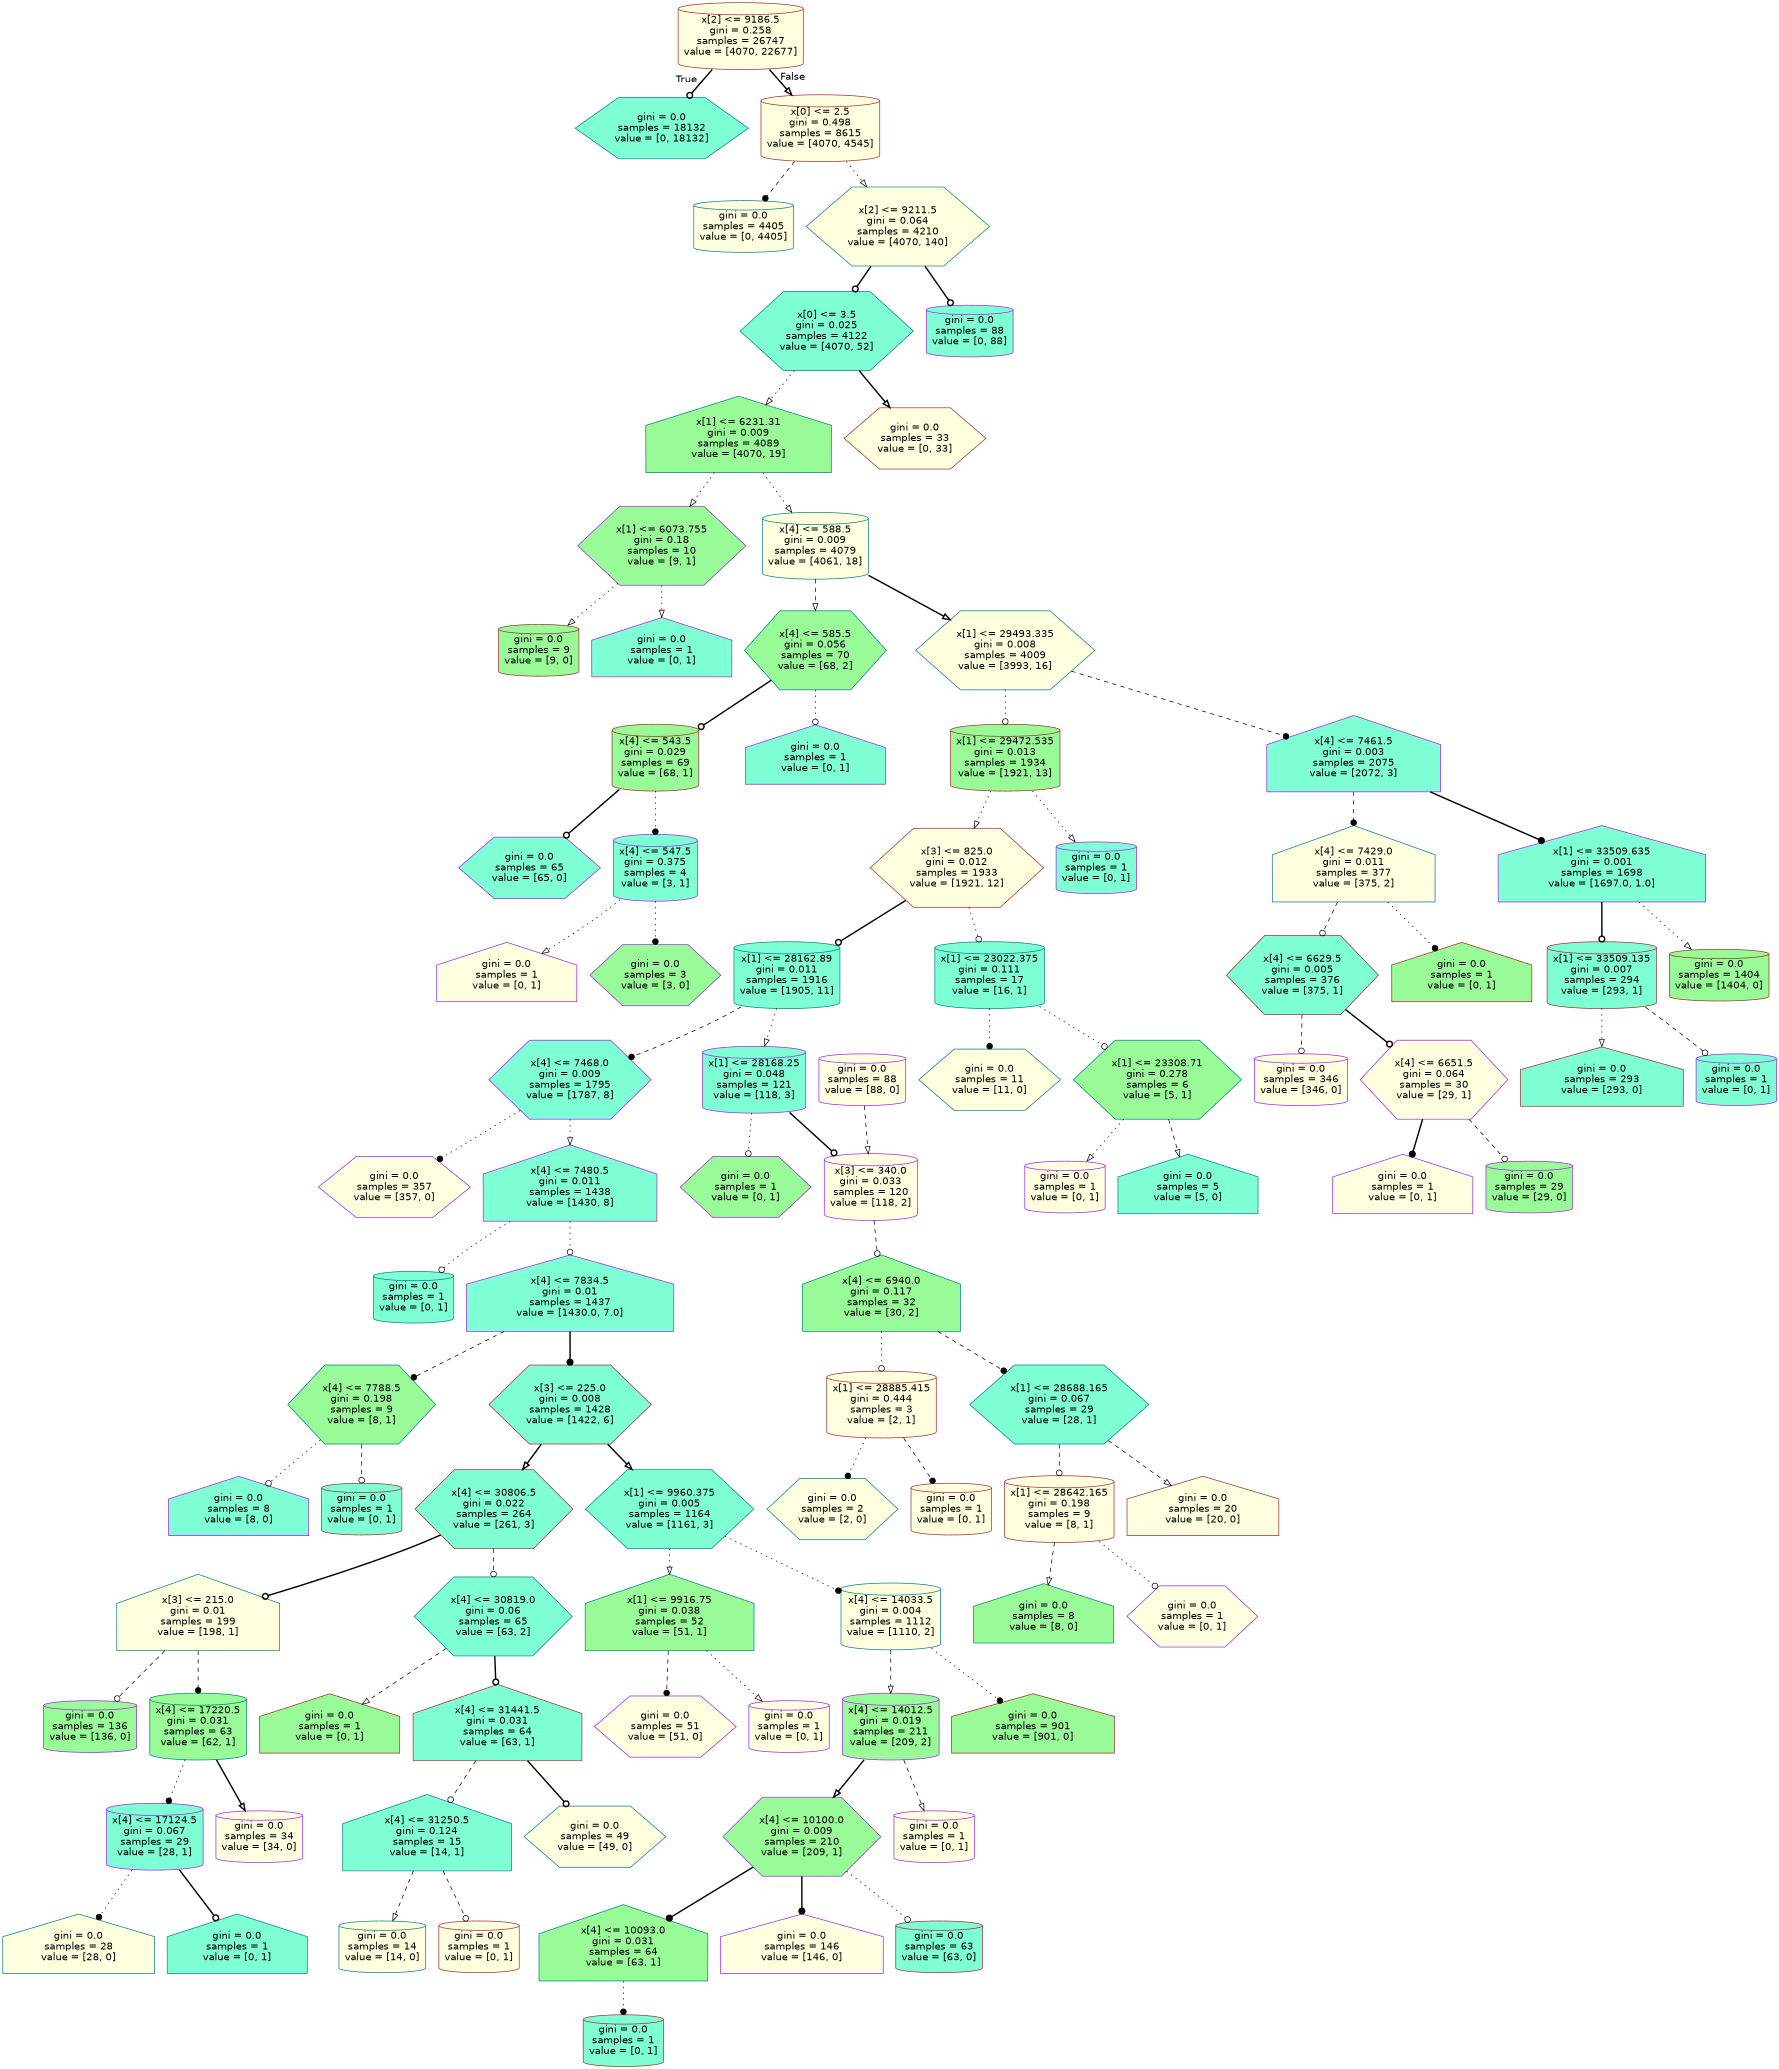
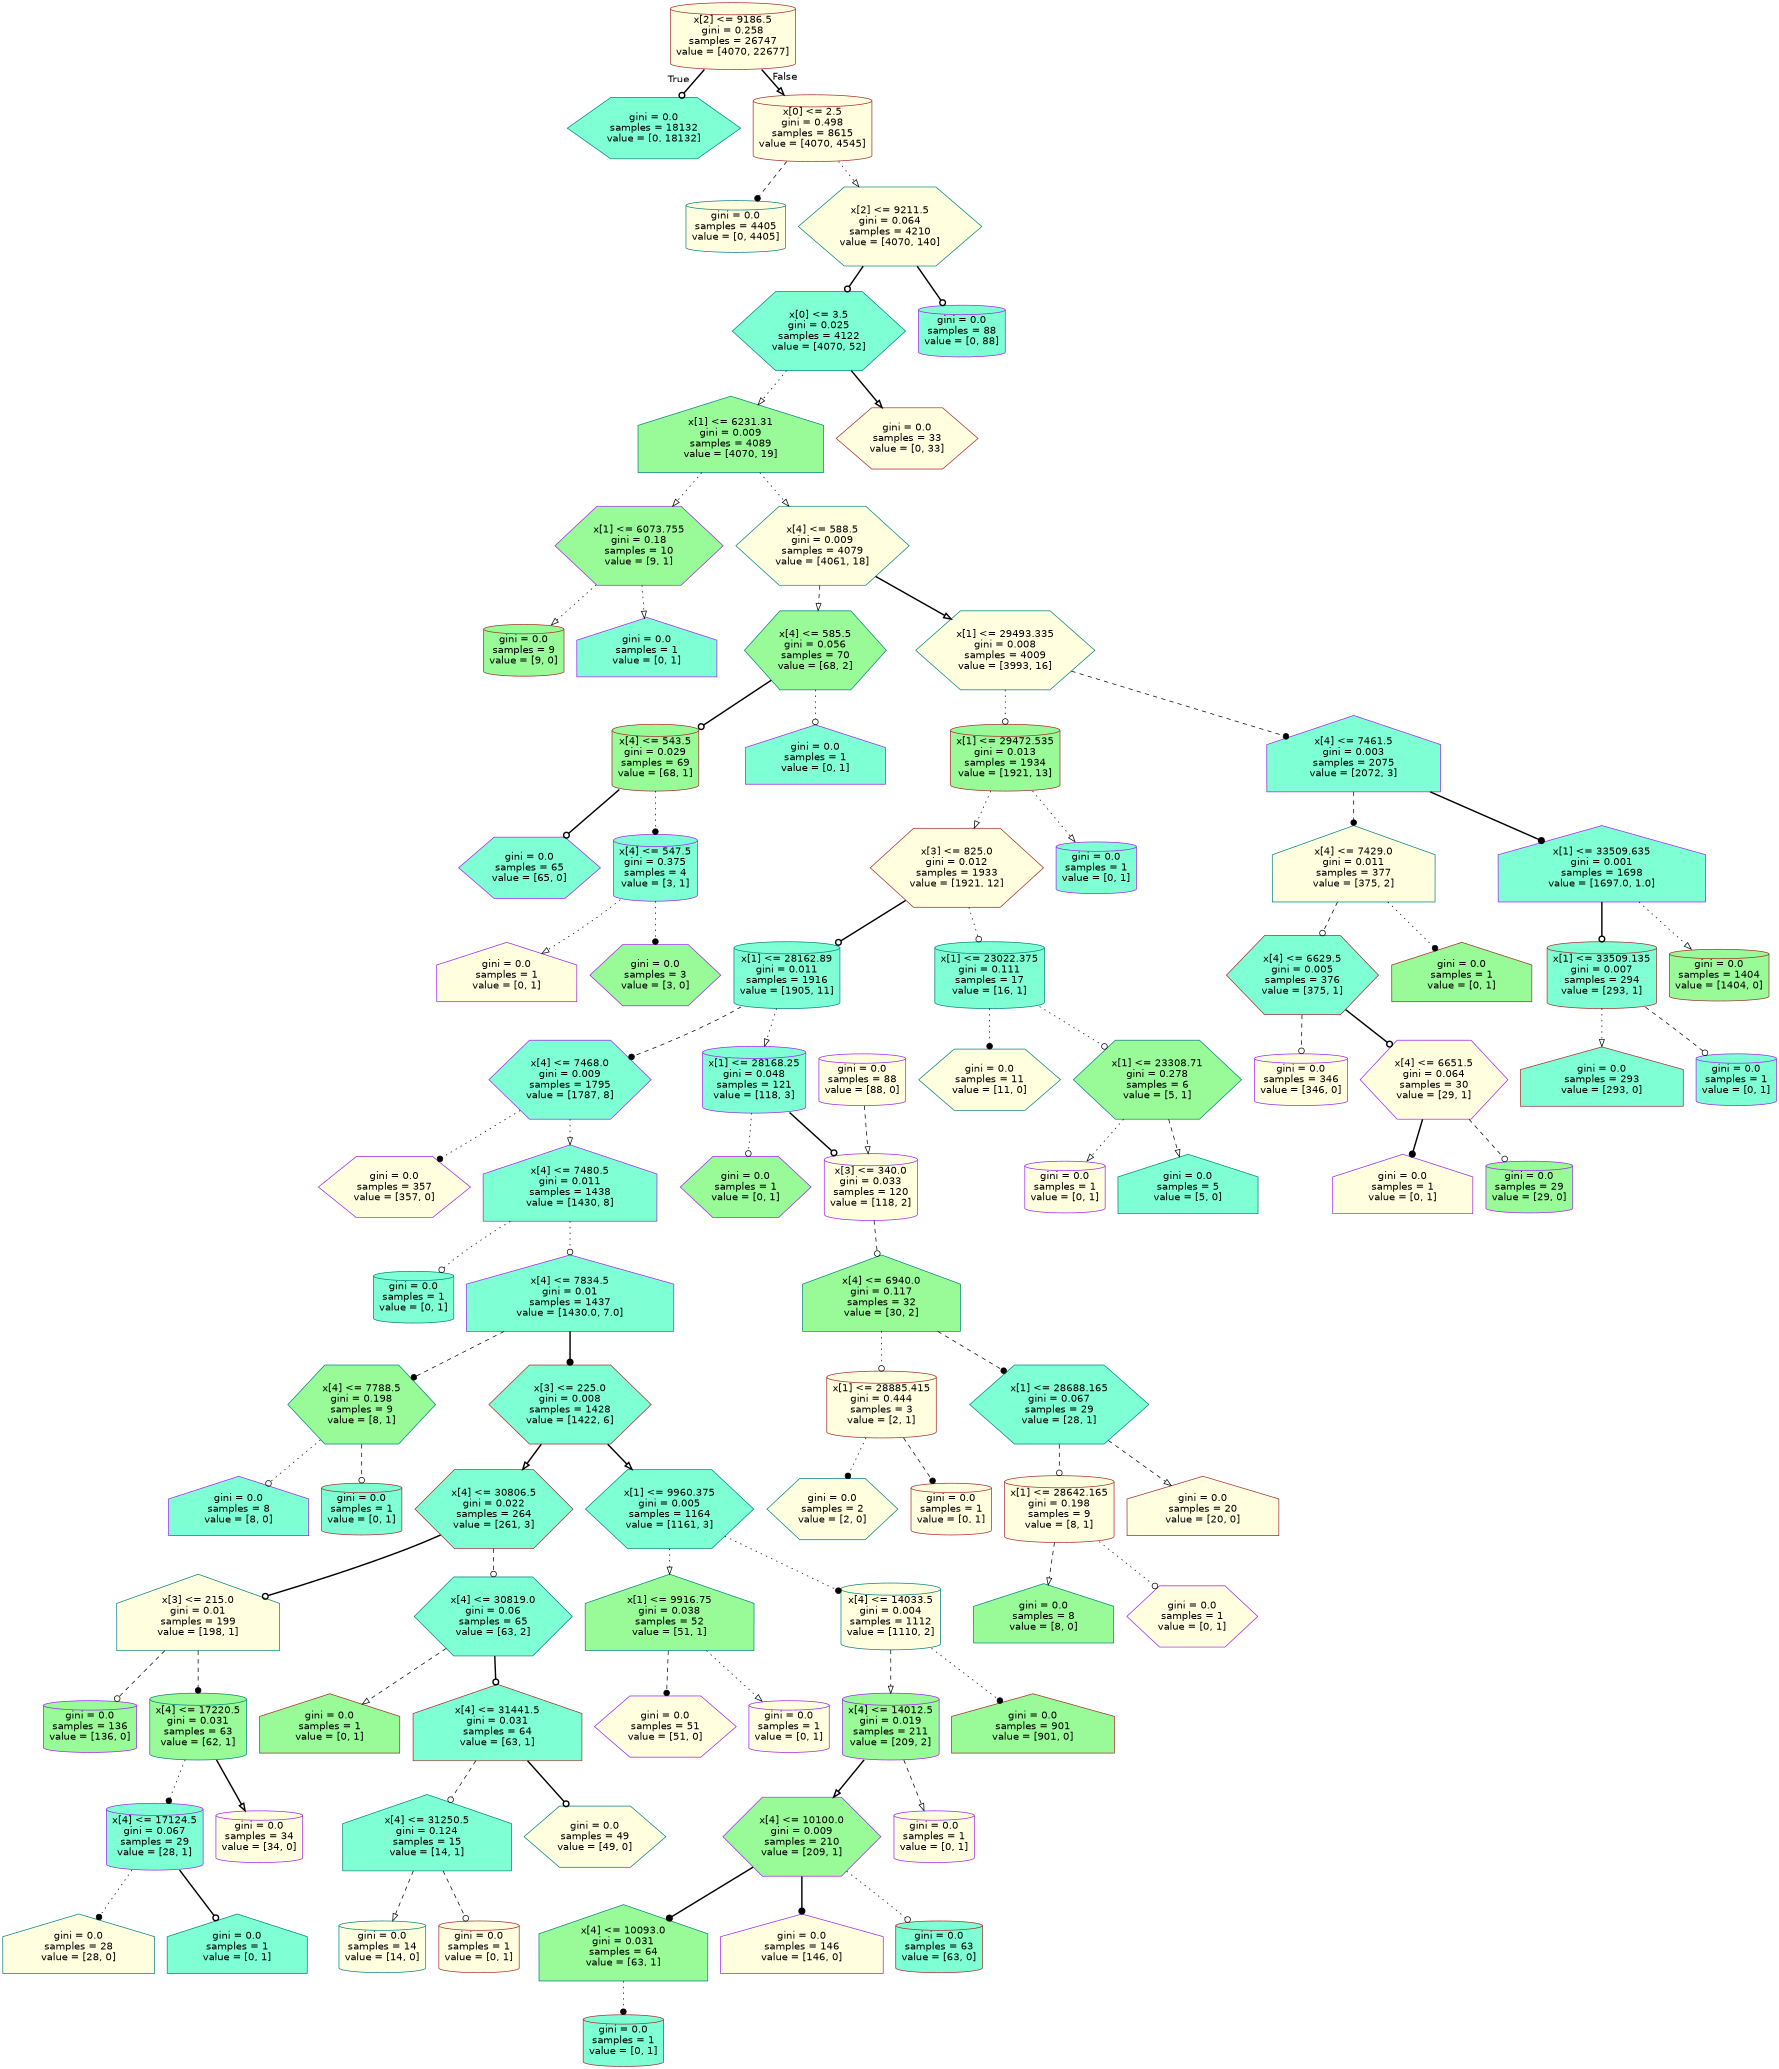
(815, 546) -> (822, 546)
